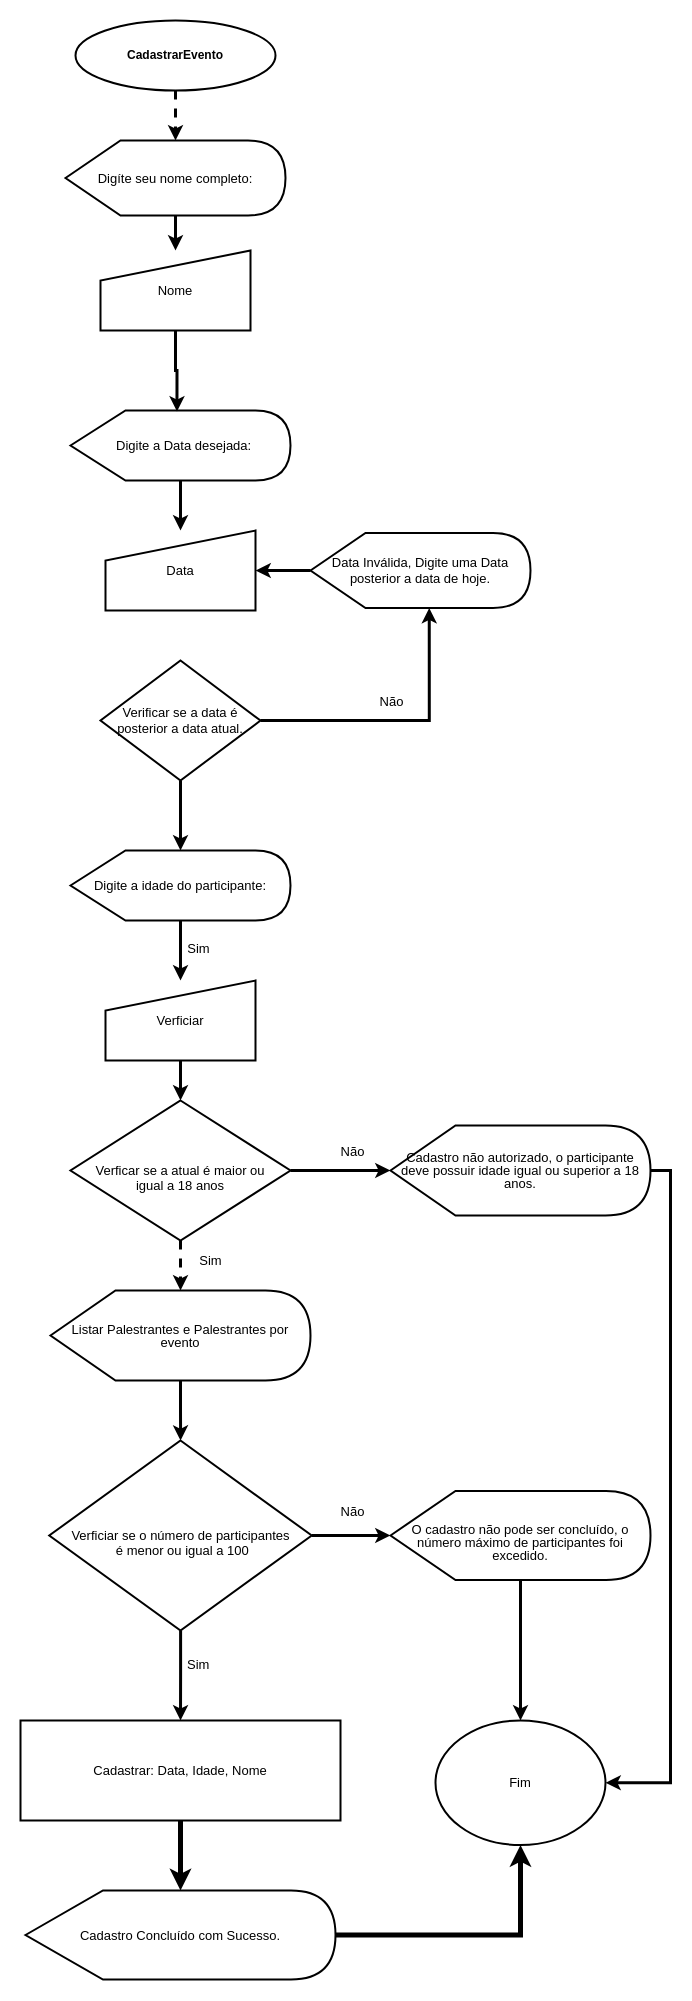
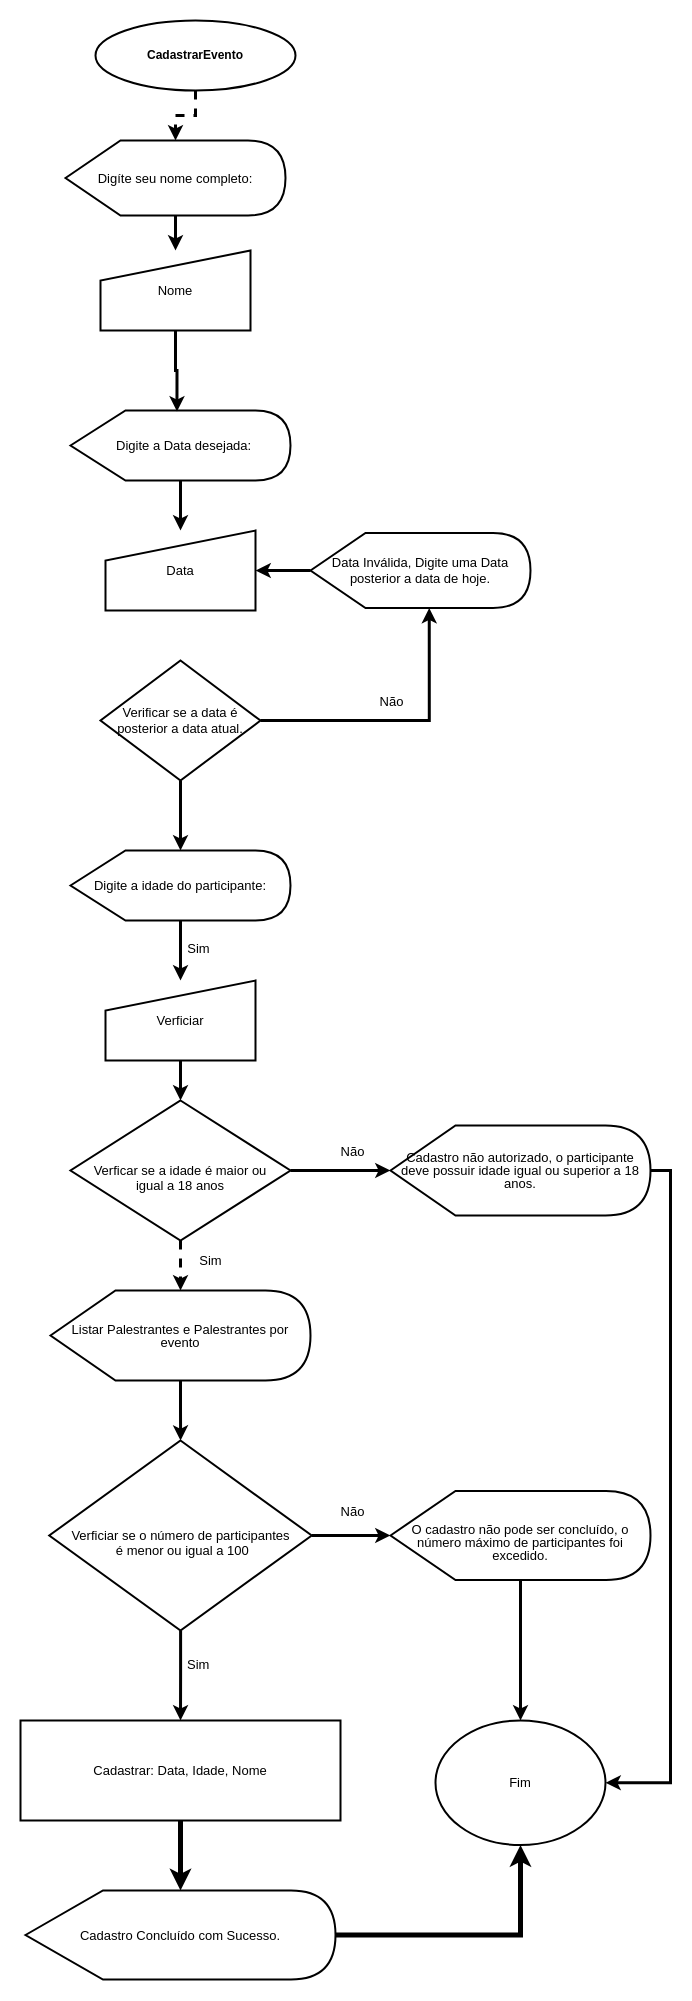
(176, 56) -> (196, 56)
(181, 1171) -> (181, 1171)
